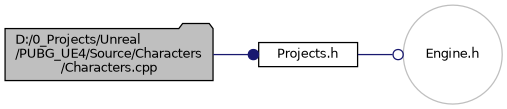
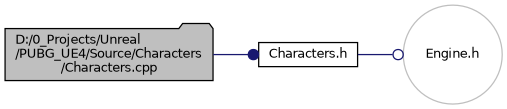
(308, 55) -> (308, 55)
